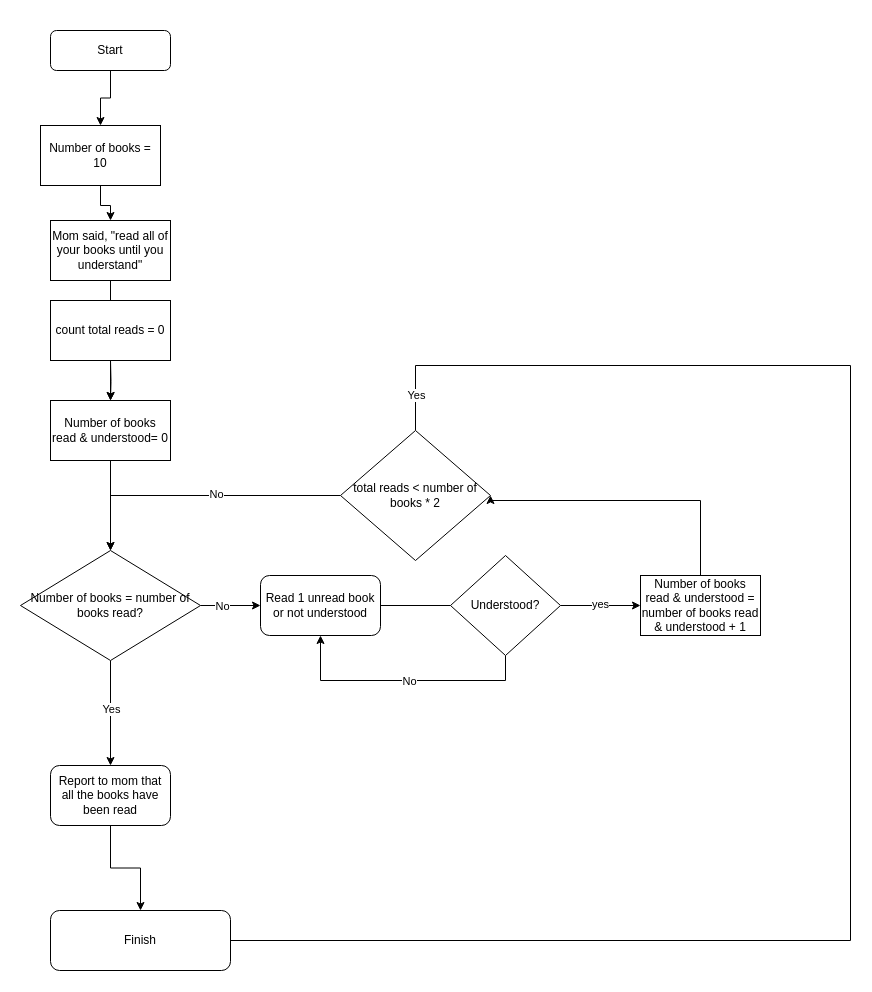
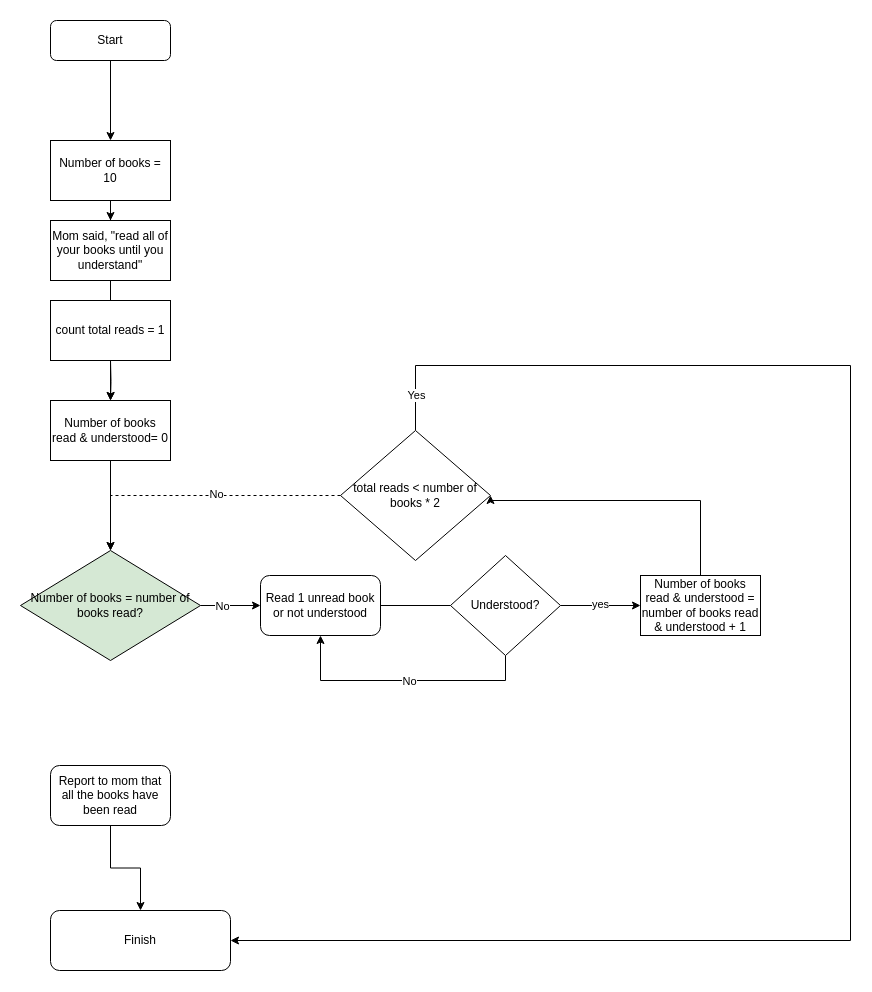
(111, 51) -> (111, 41)
(101, 156) -> (111, 171)
(111, 331) -> (111, 331)
(282, 496) -> (282, 496)
(111, 606) -> (111, 606)
(111, 710) -> none
(236, 941) -> (238, 941)
